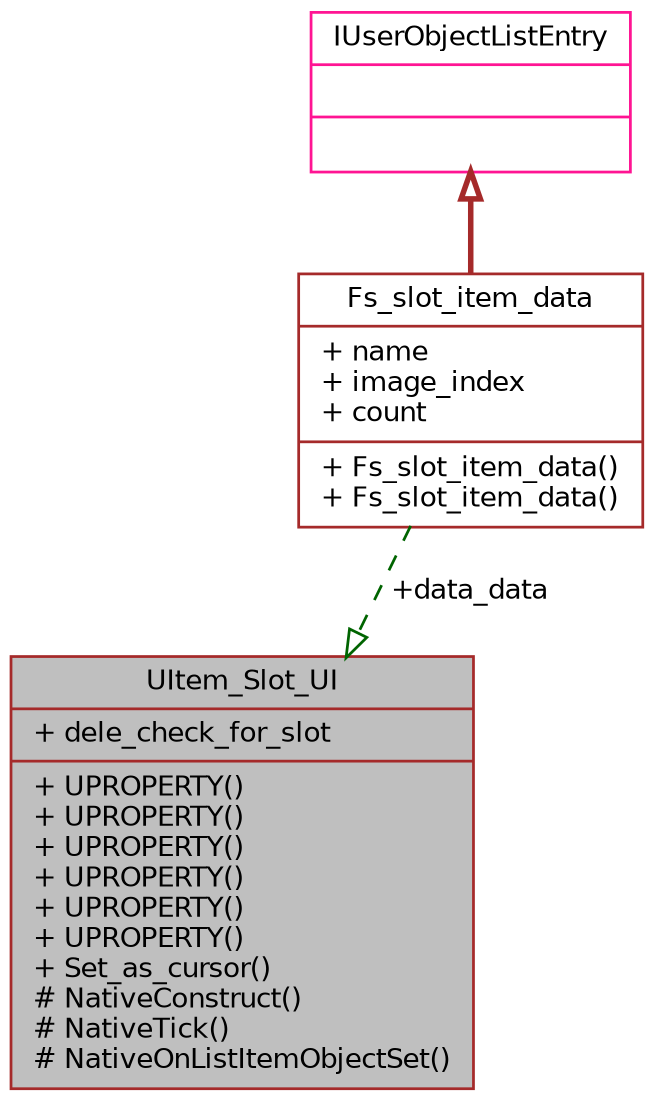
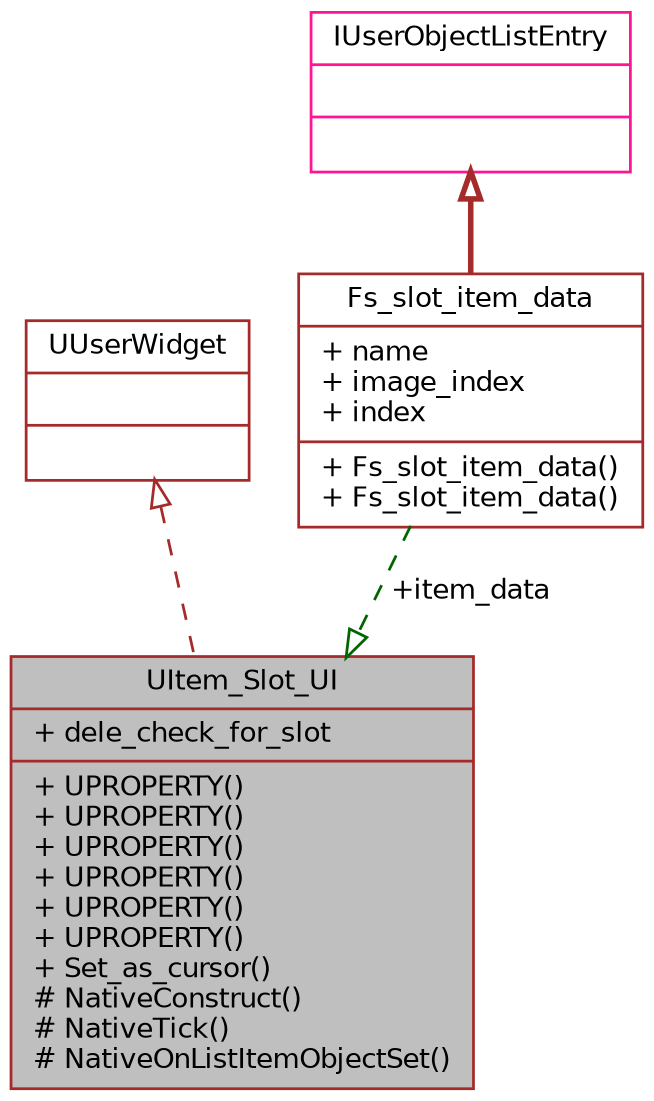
none -> (138, 401)
(374, 413) -> (374, 413)
(467, 592) -> (467, 592)
